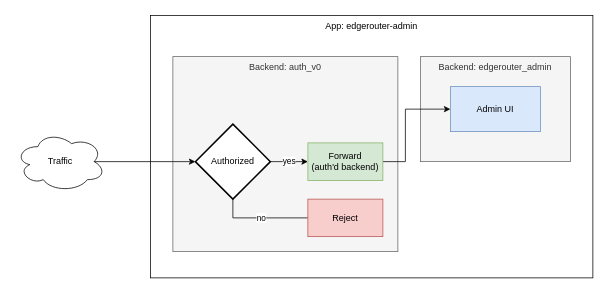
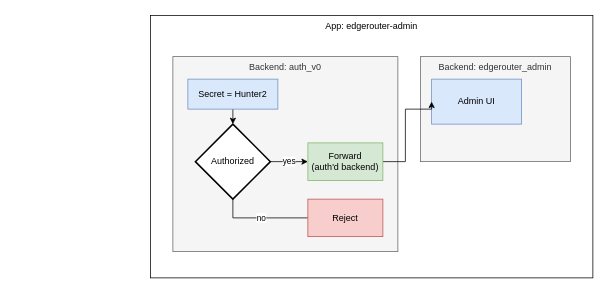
none -> (233, 94)
(495, 109) -> (477, 102)
none -> (233, 117)
(60, 162) -> none
(142, 162) -> none
